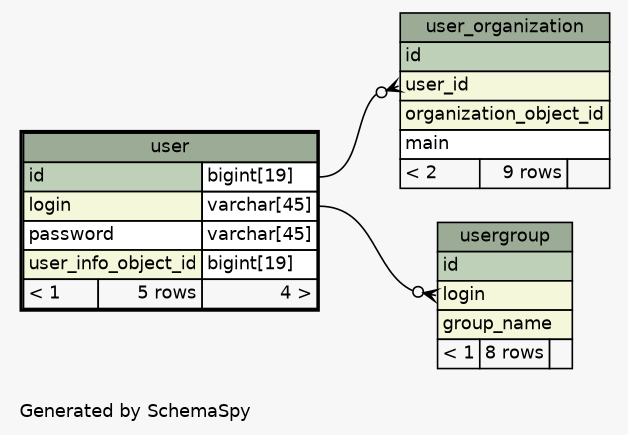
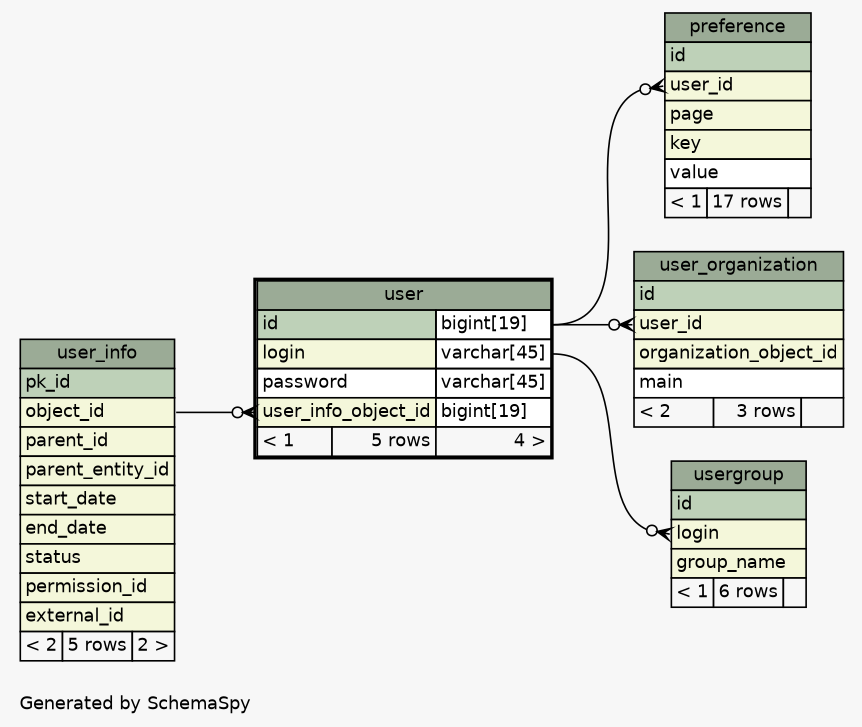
none -> (738, 115)
(533, 173) -> (766, 412)
(515, 353) -> (748, 592)
none -> (97, 500)
